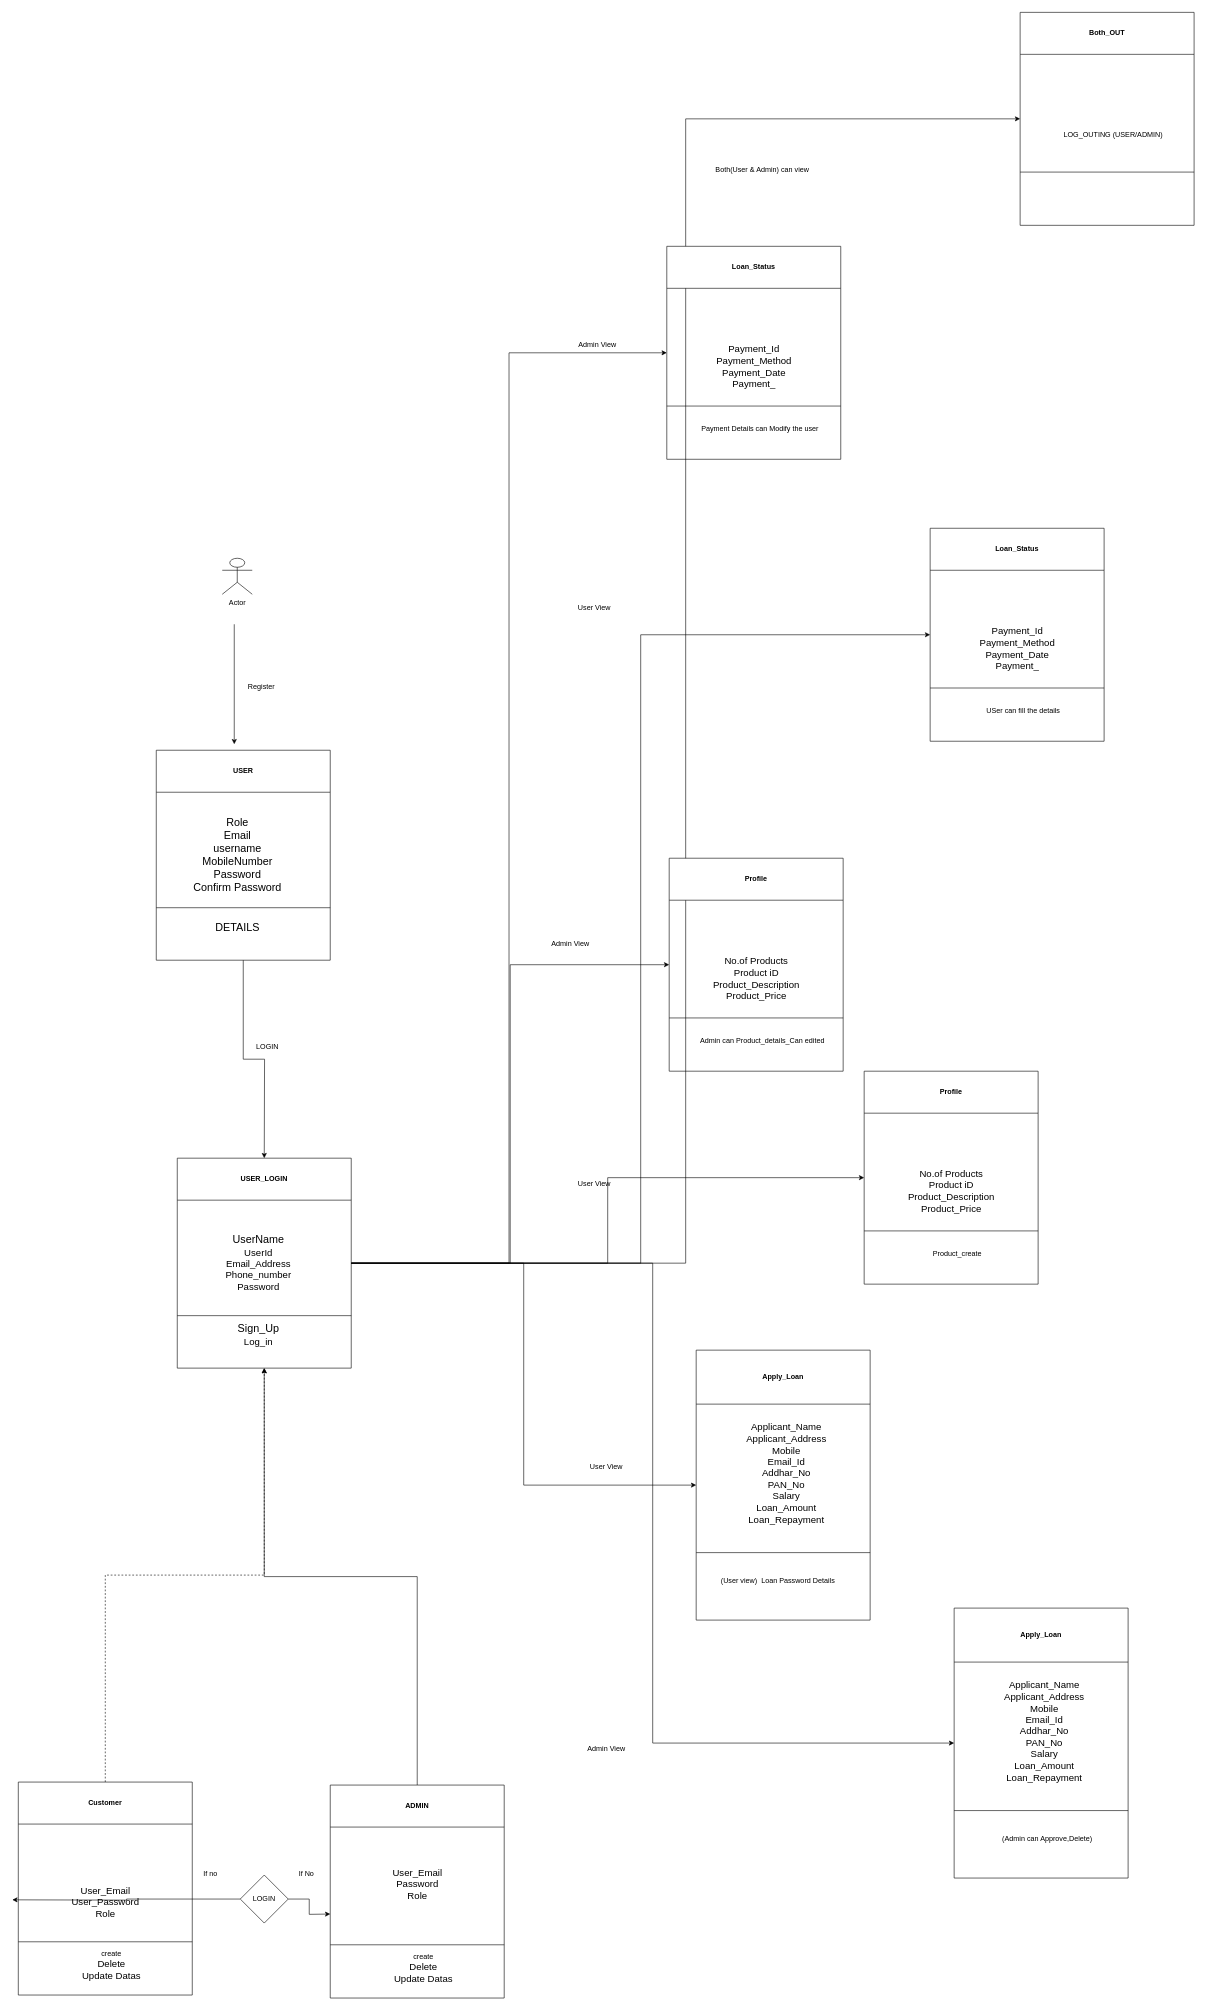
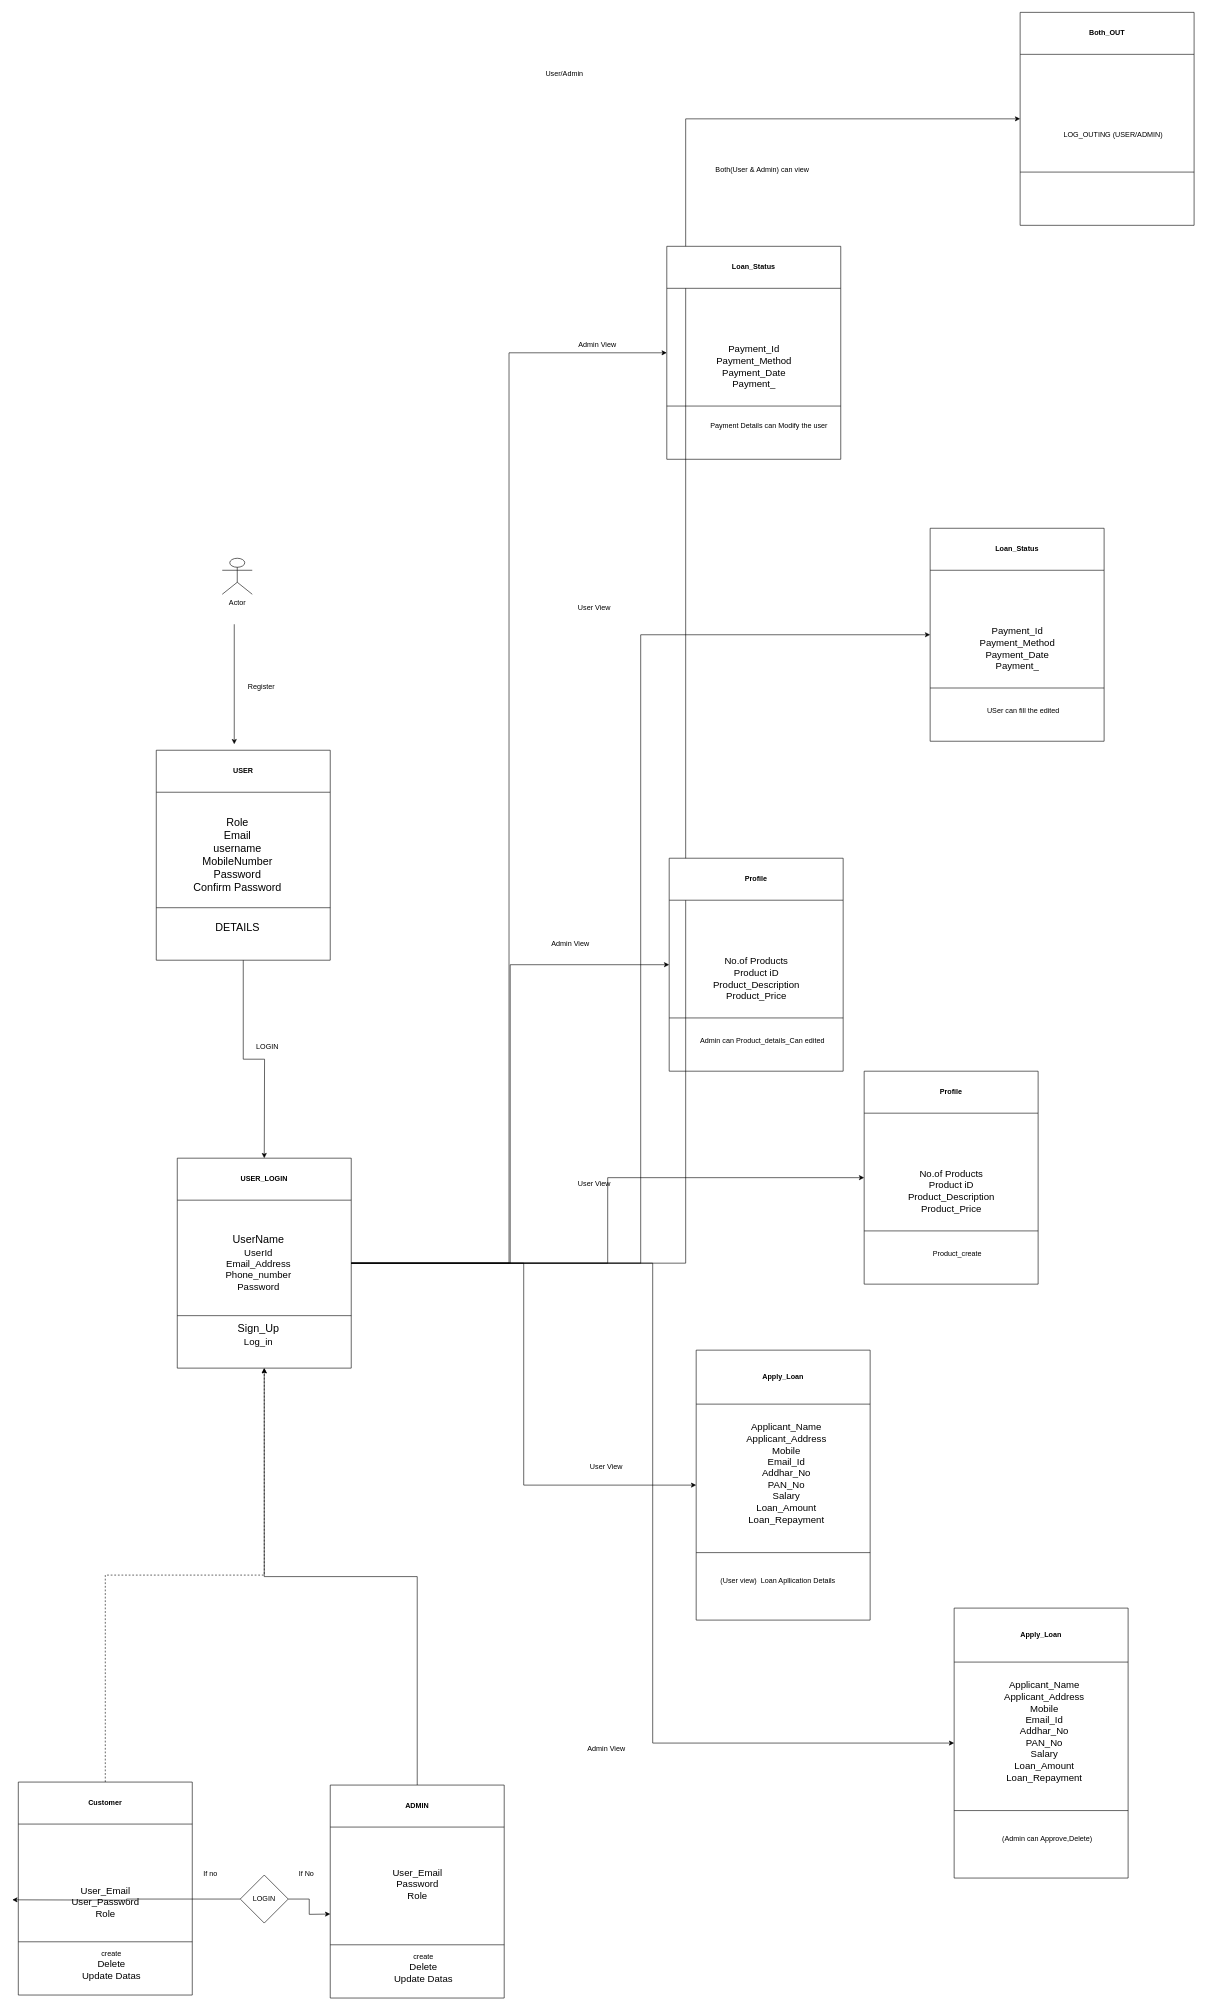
none -> (564, 74)
(760, 429) -> (769, 426)
(1024, 711) -> (1024, 711)
(778, 1581) -> (778, 1581)
